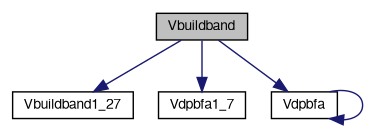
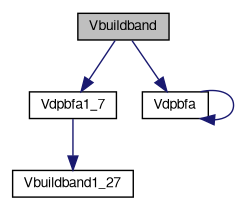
(144, 62) -> (73, 137)
